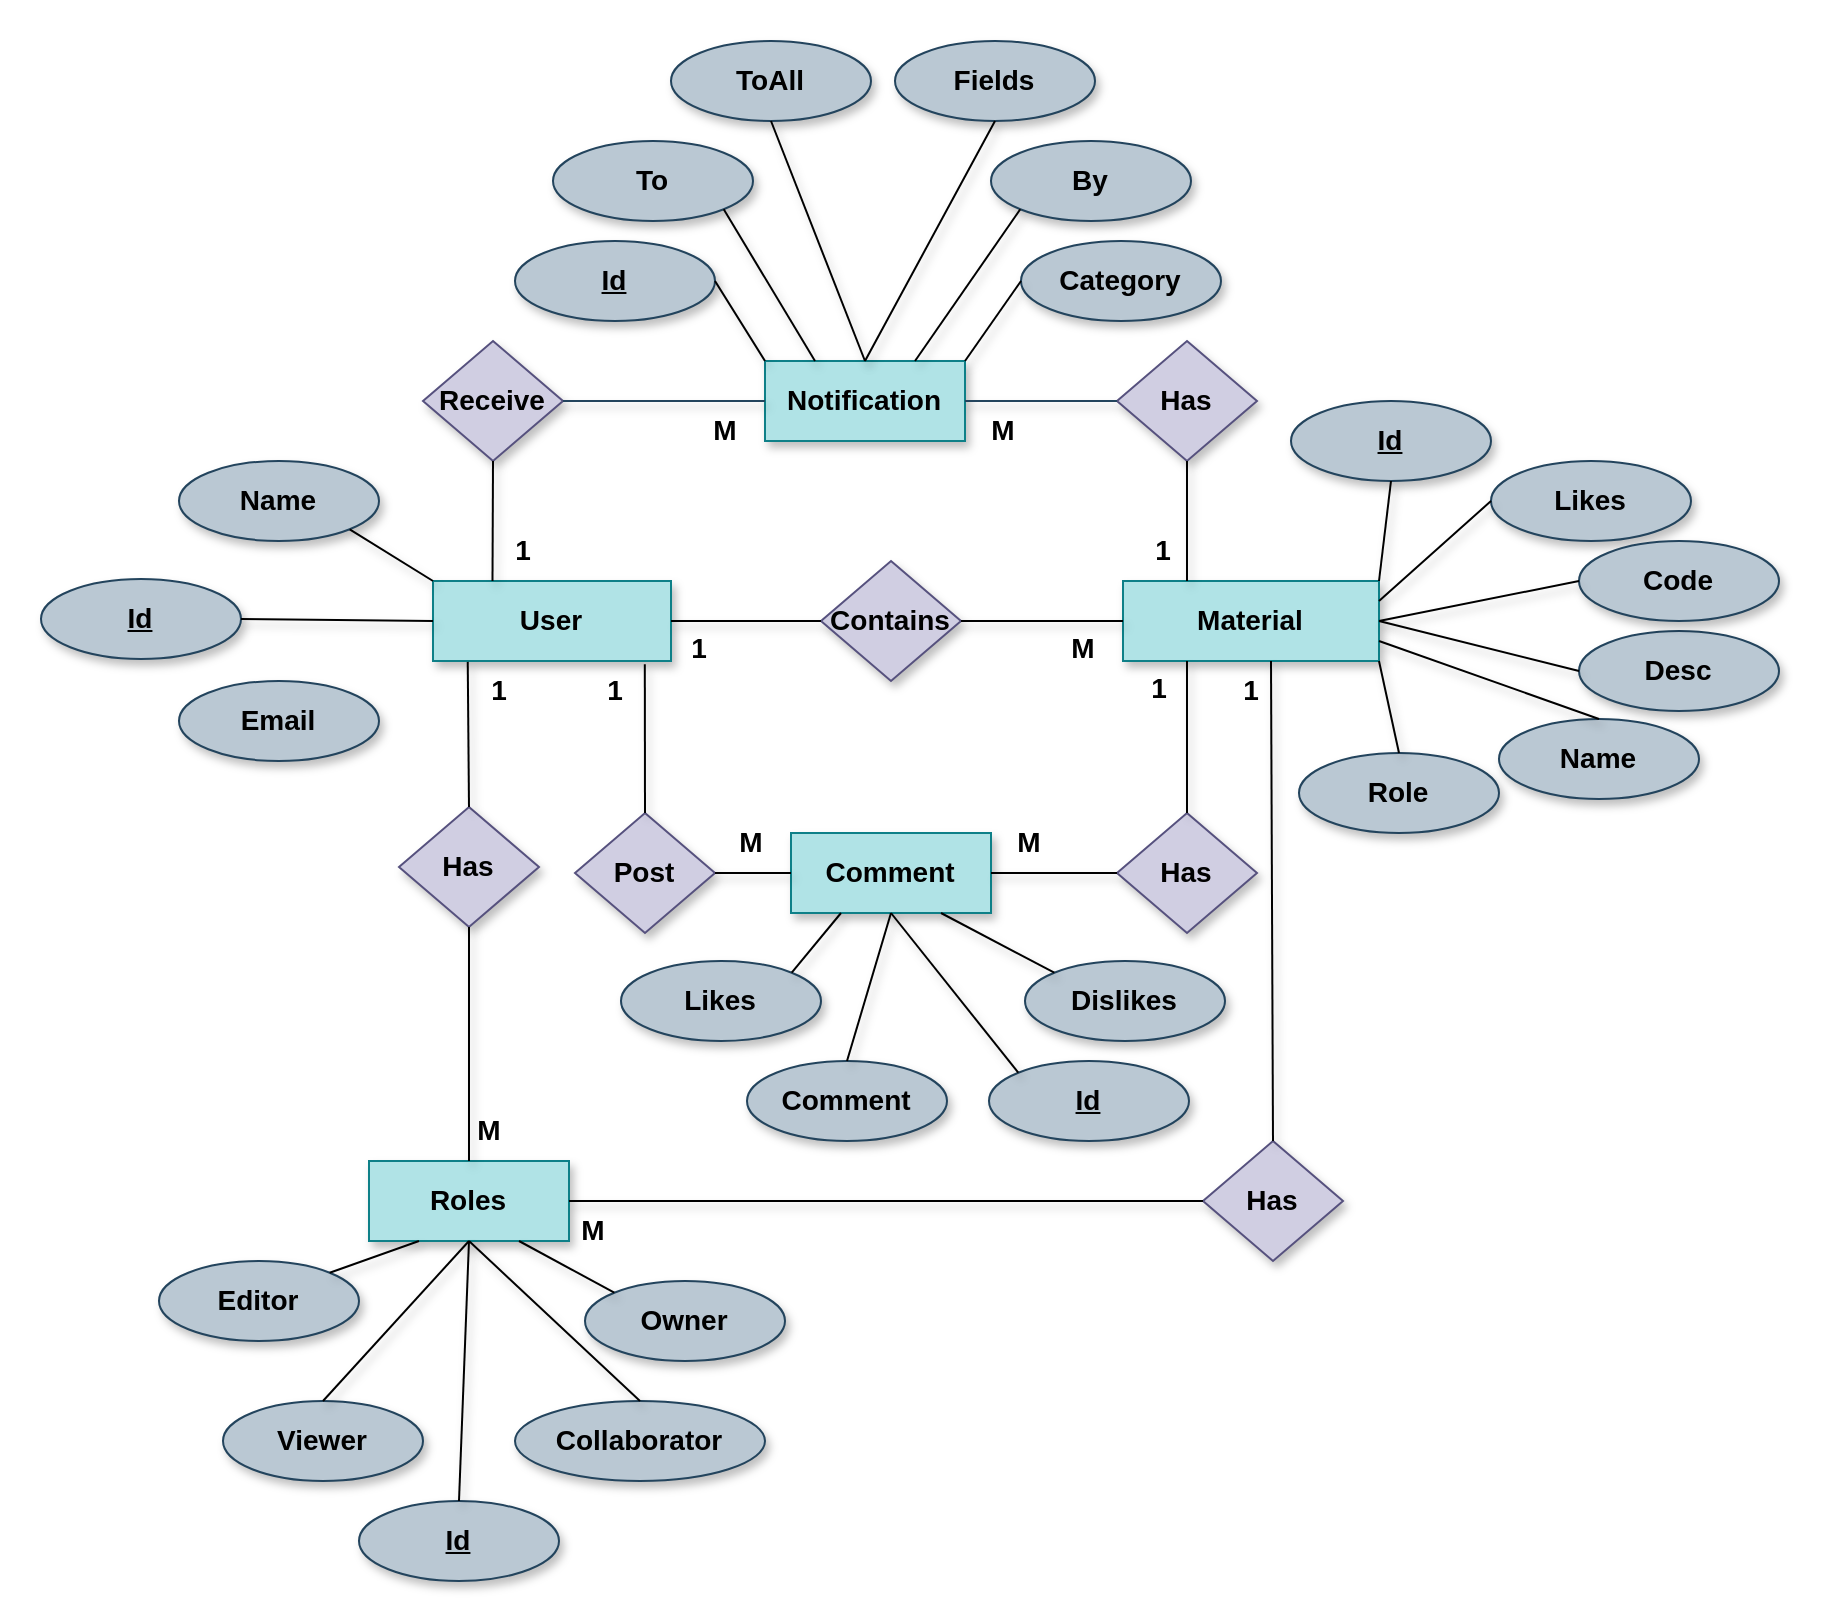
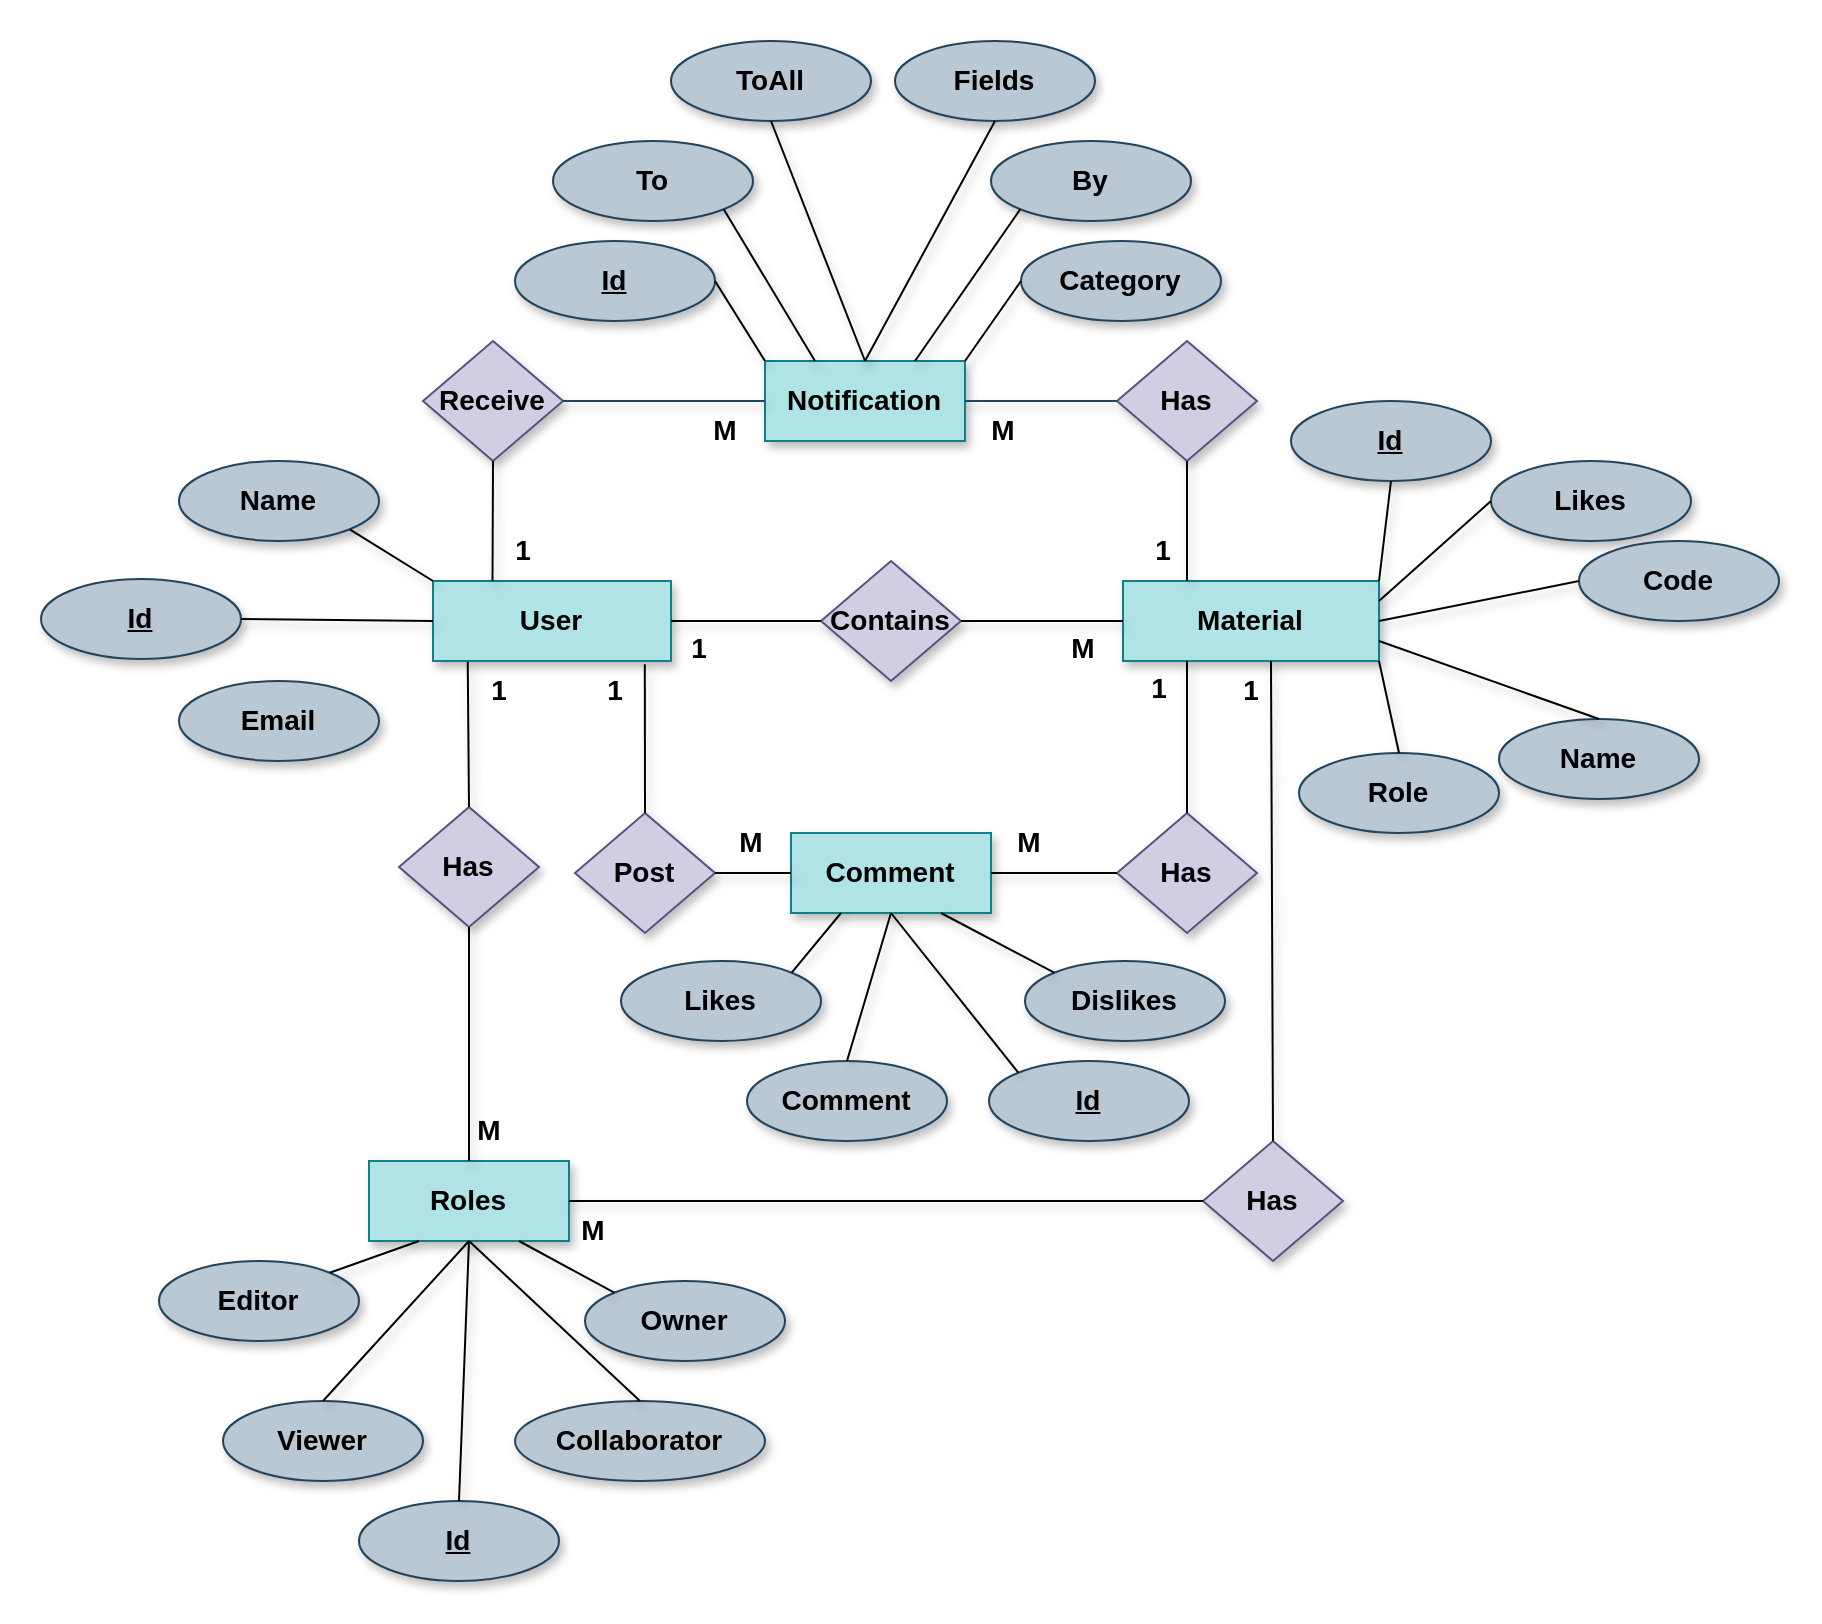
(1479, 646) -> none
(1679, 671) -> none
